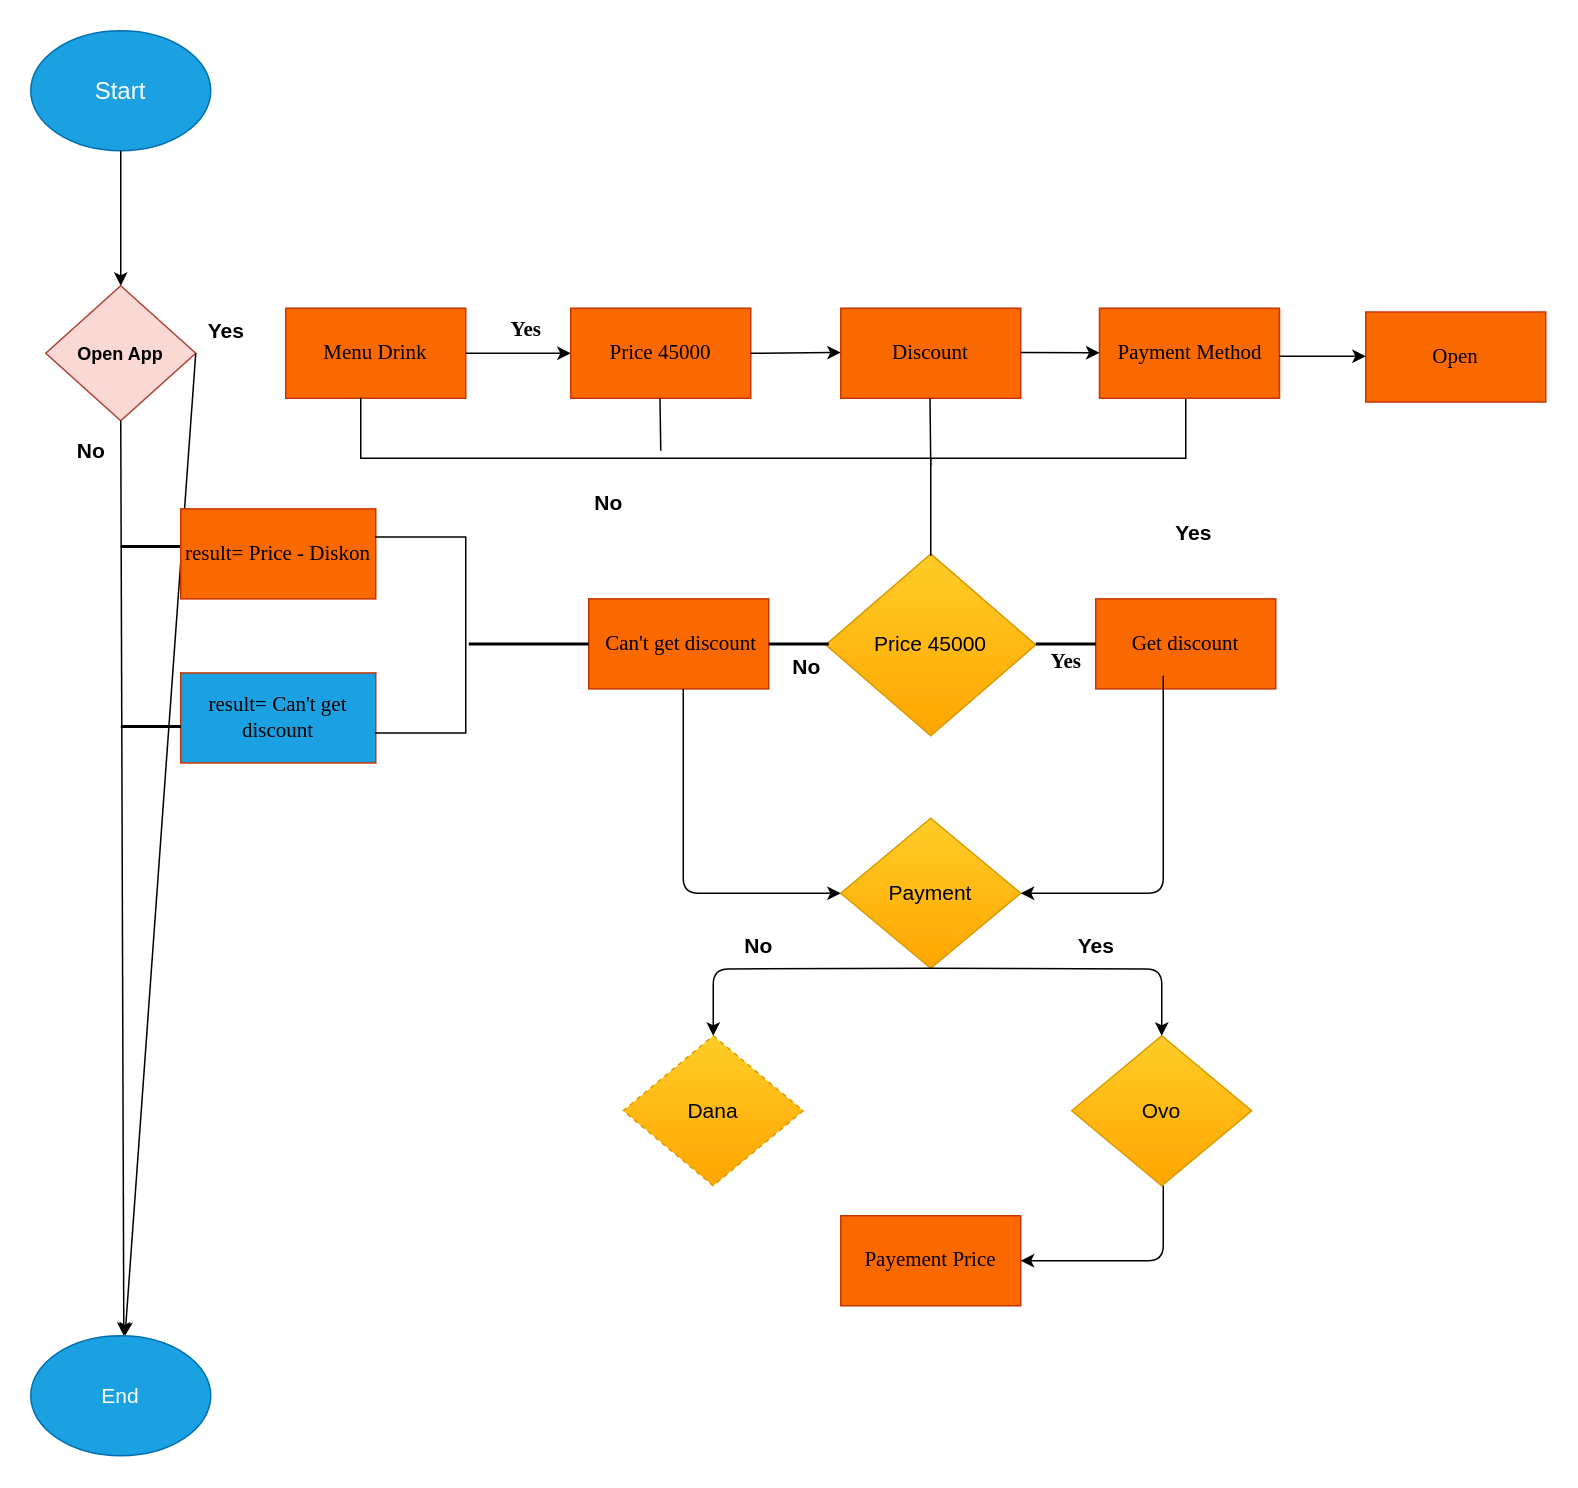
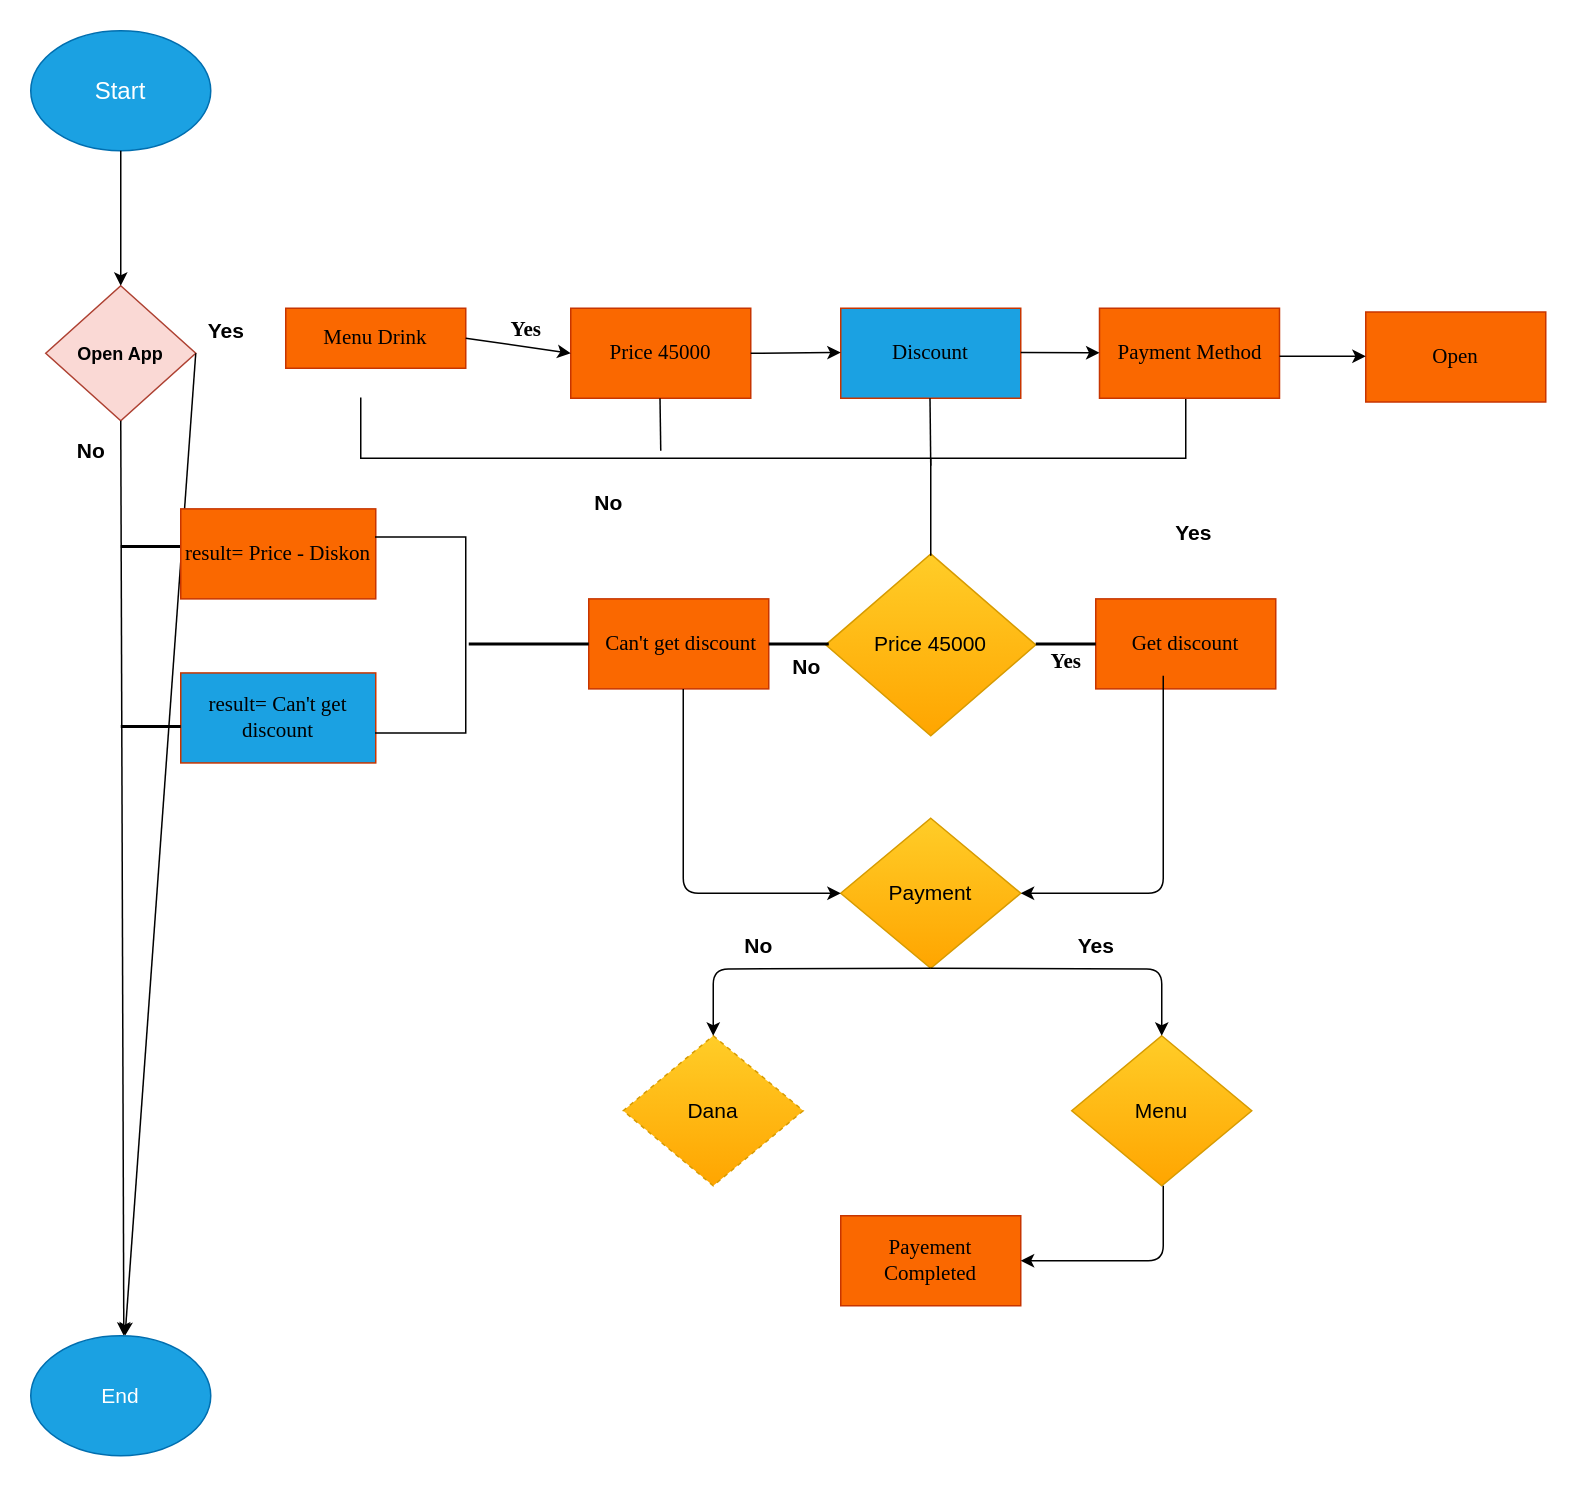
(376, 353) -> (376, 338)
(931, 353) -> (931, 353)
(1162, 1111) -> (1162, 1111)
(931, 1261) -> (931, 1261)
